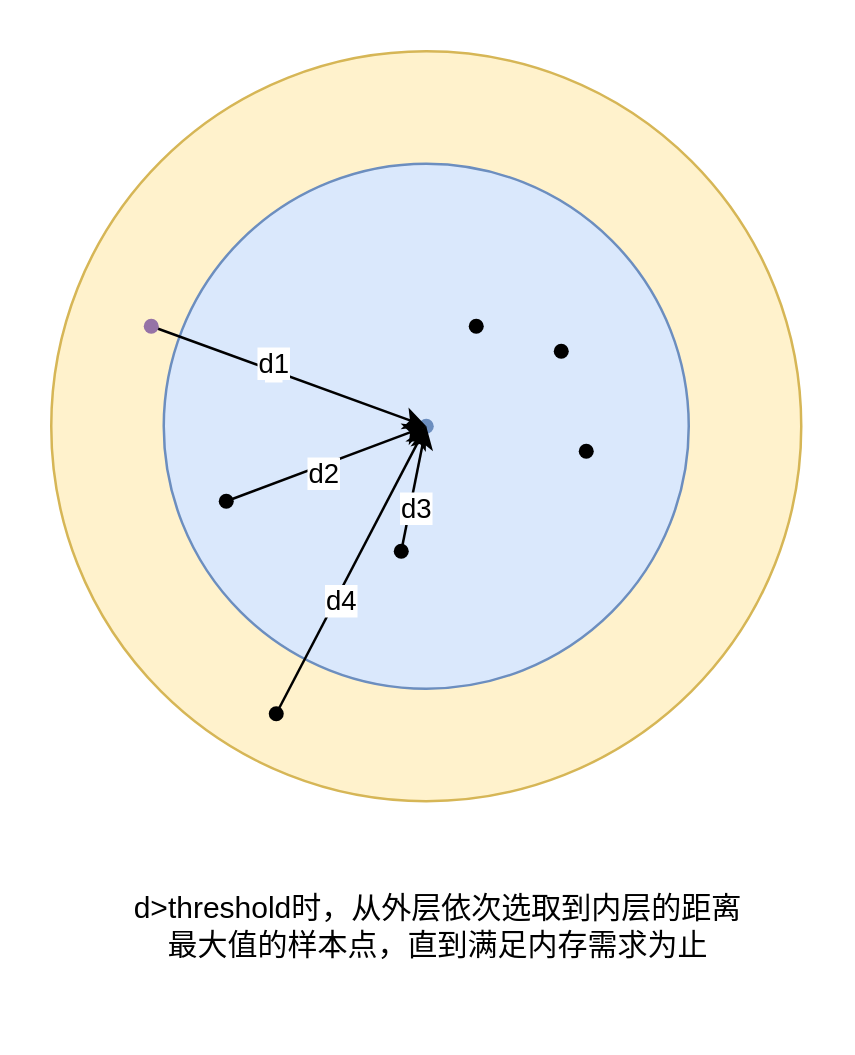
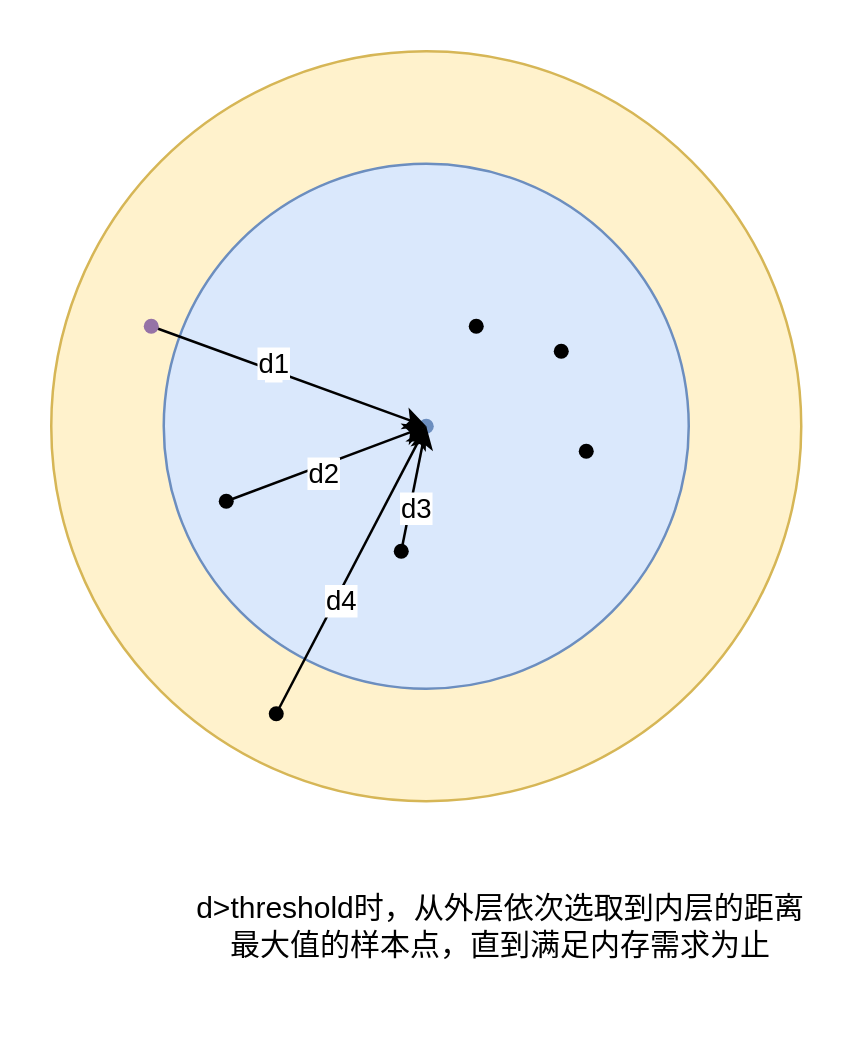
(439, 926) -> (501, 926)
